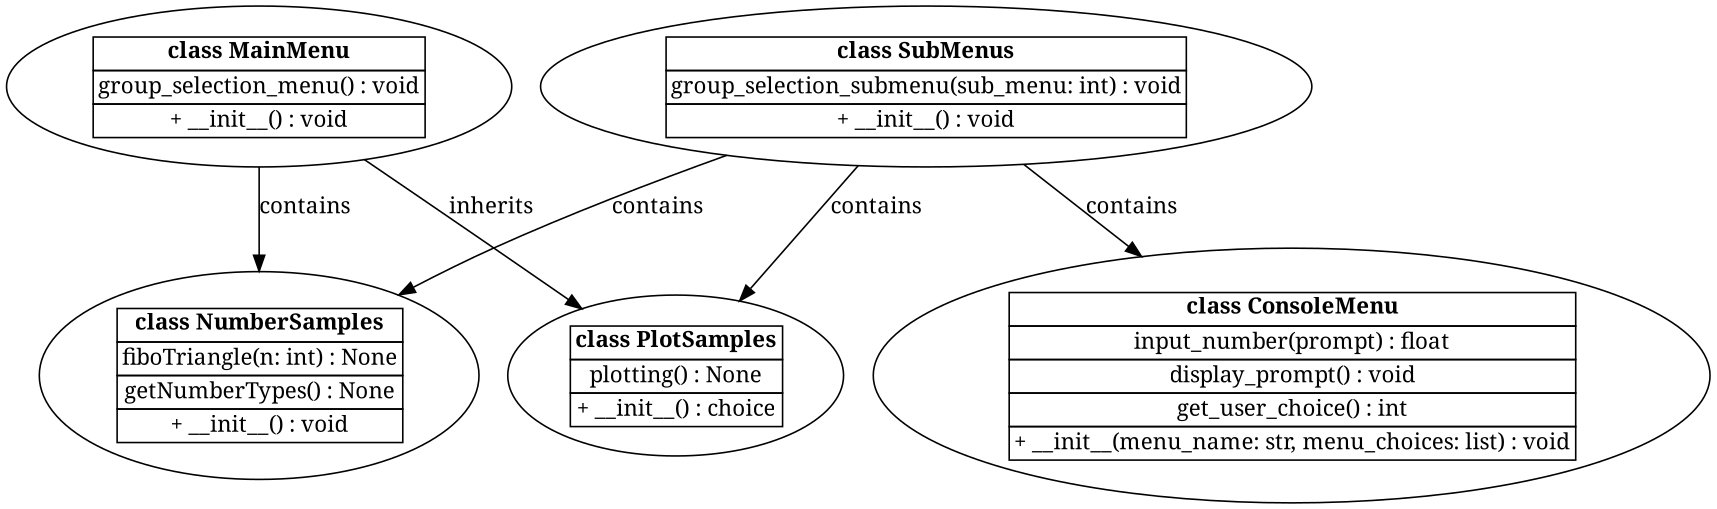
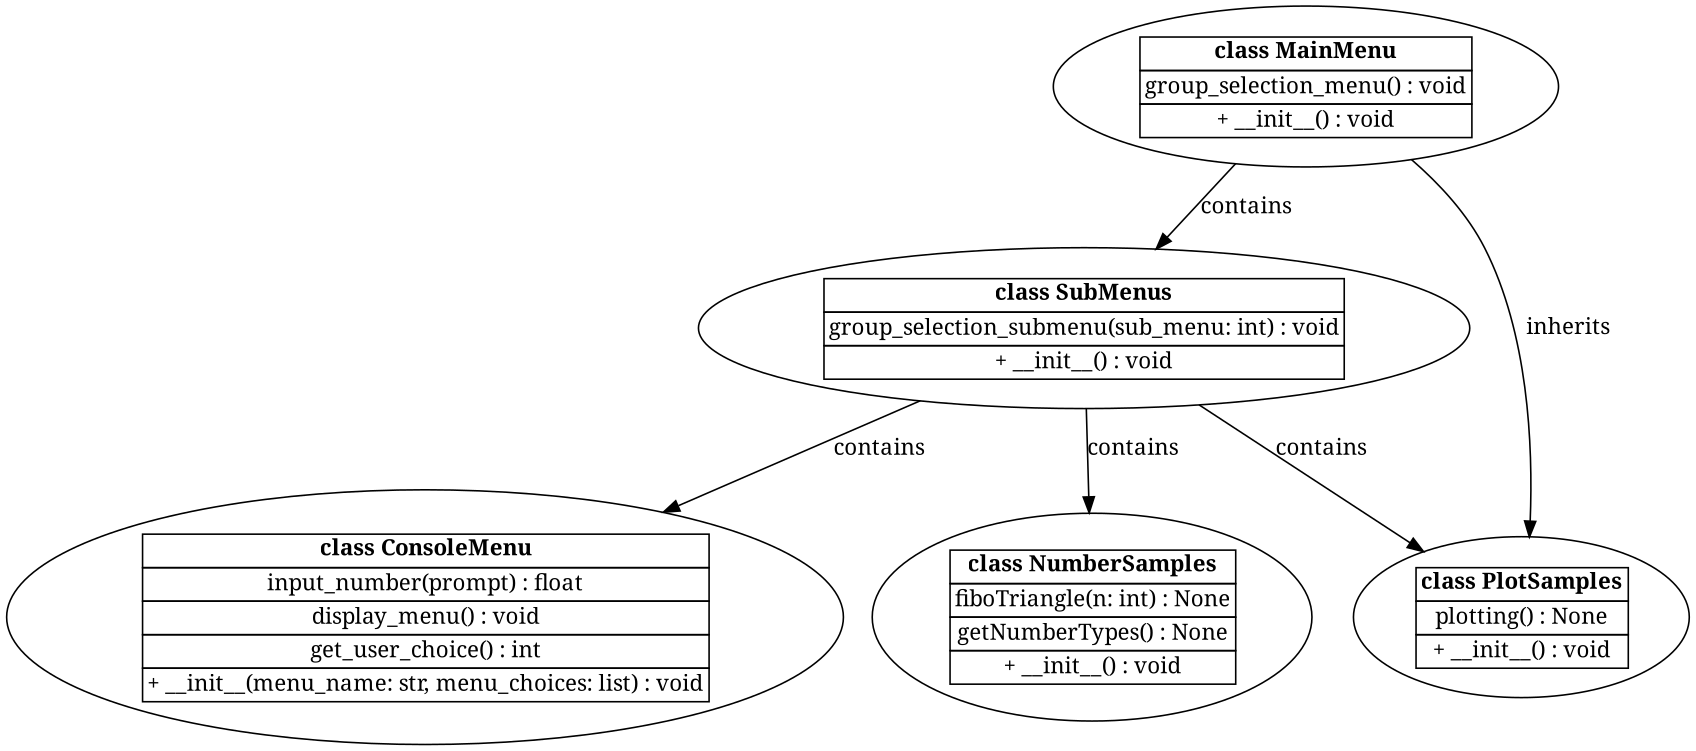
(259, 211) -> (1201, 200)
(1292, 376) -> (426, 617)
(676, 409) -> (1522, 651)
